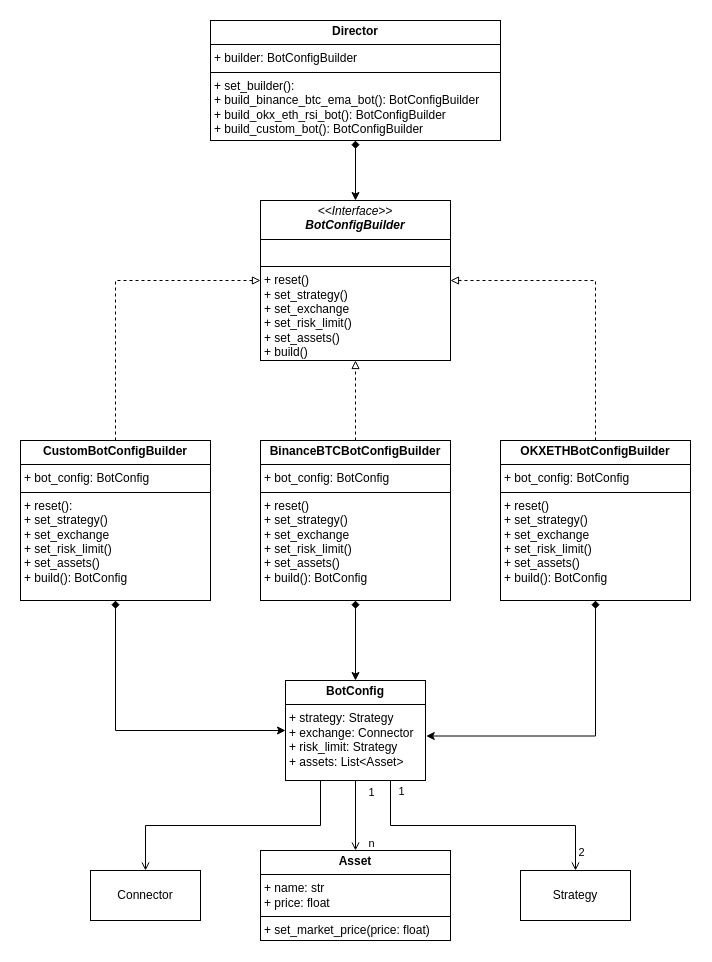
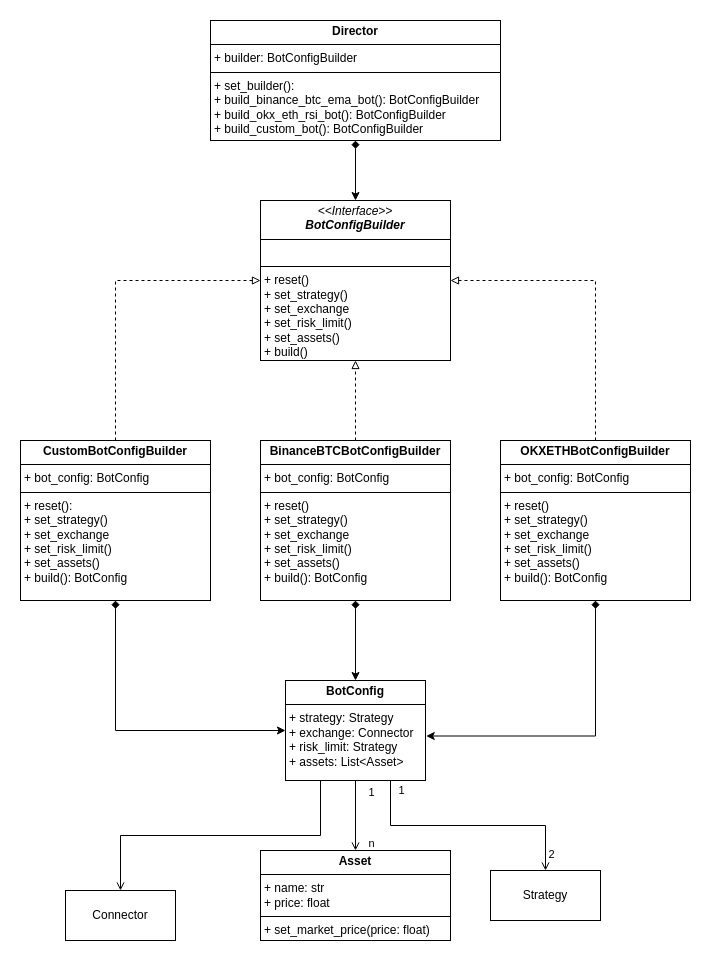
(146, 896) -> (121, 916)
(576, 896) -> (546, 896)
